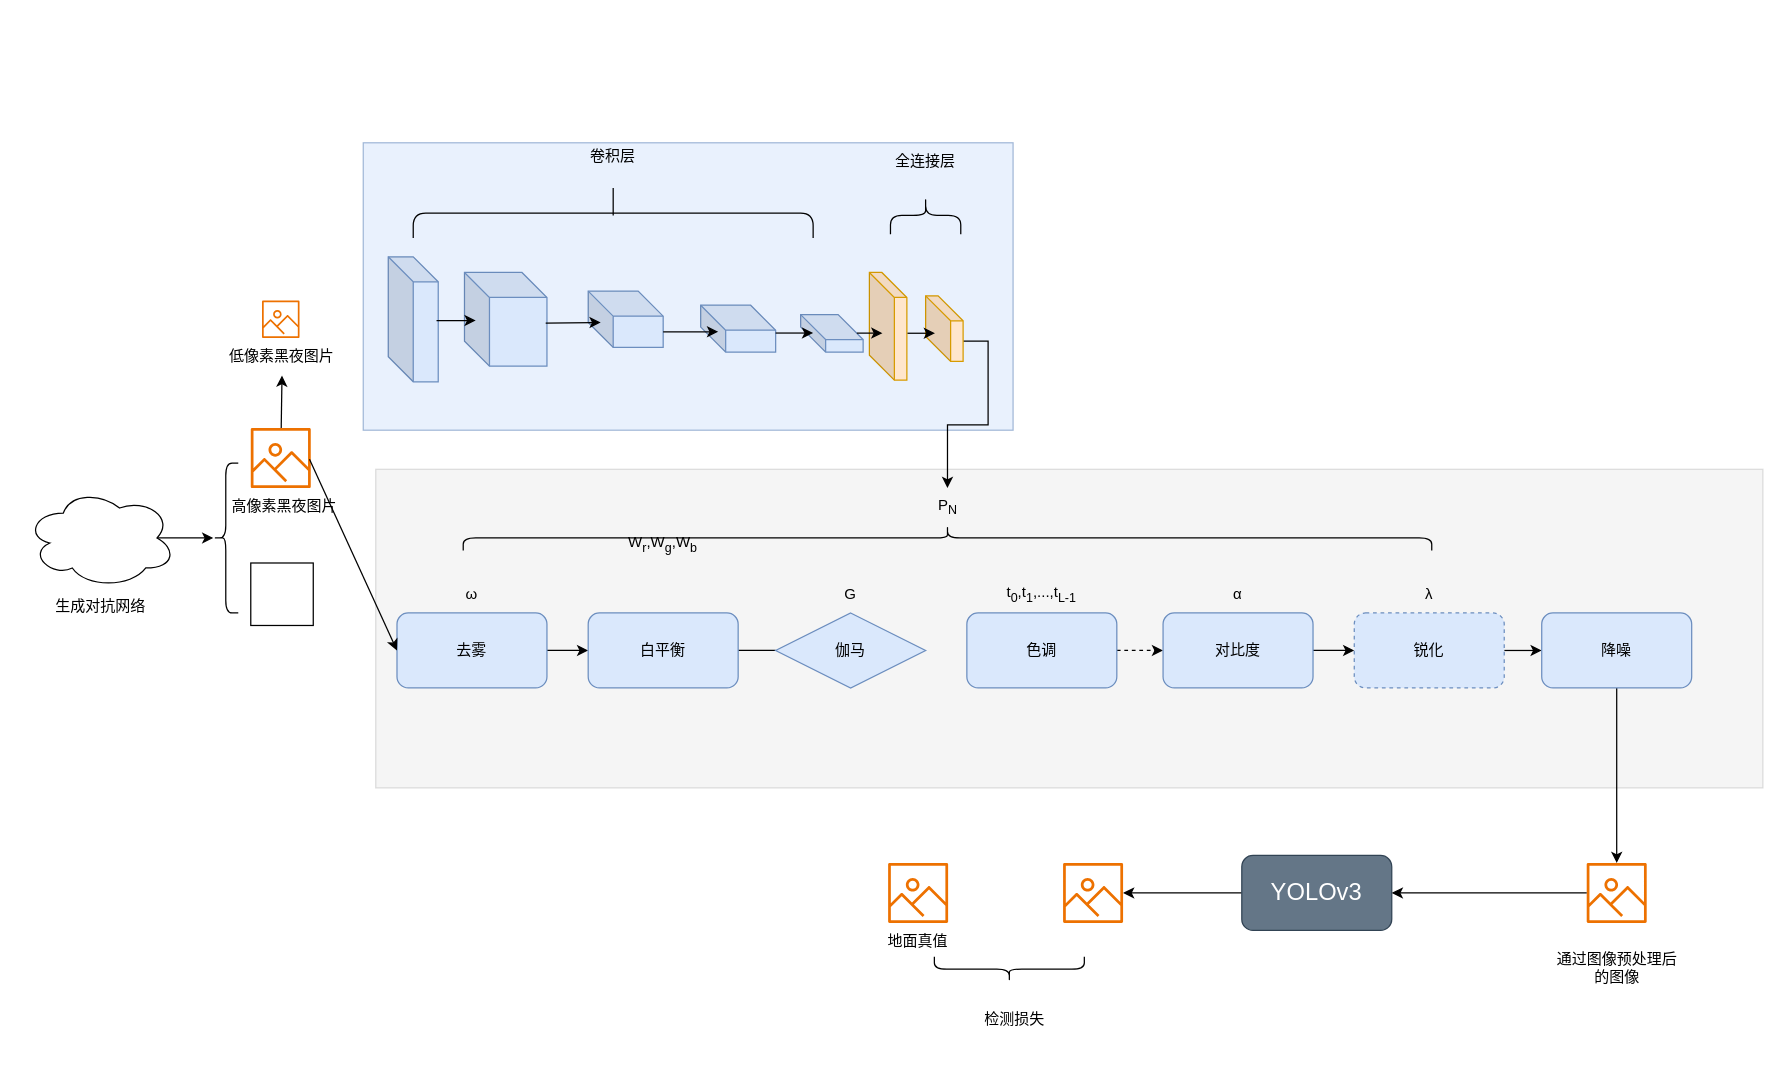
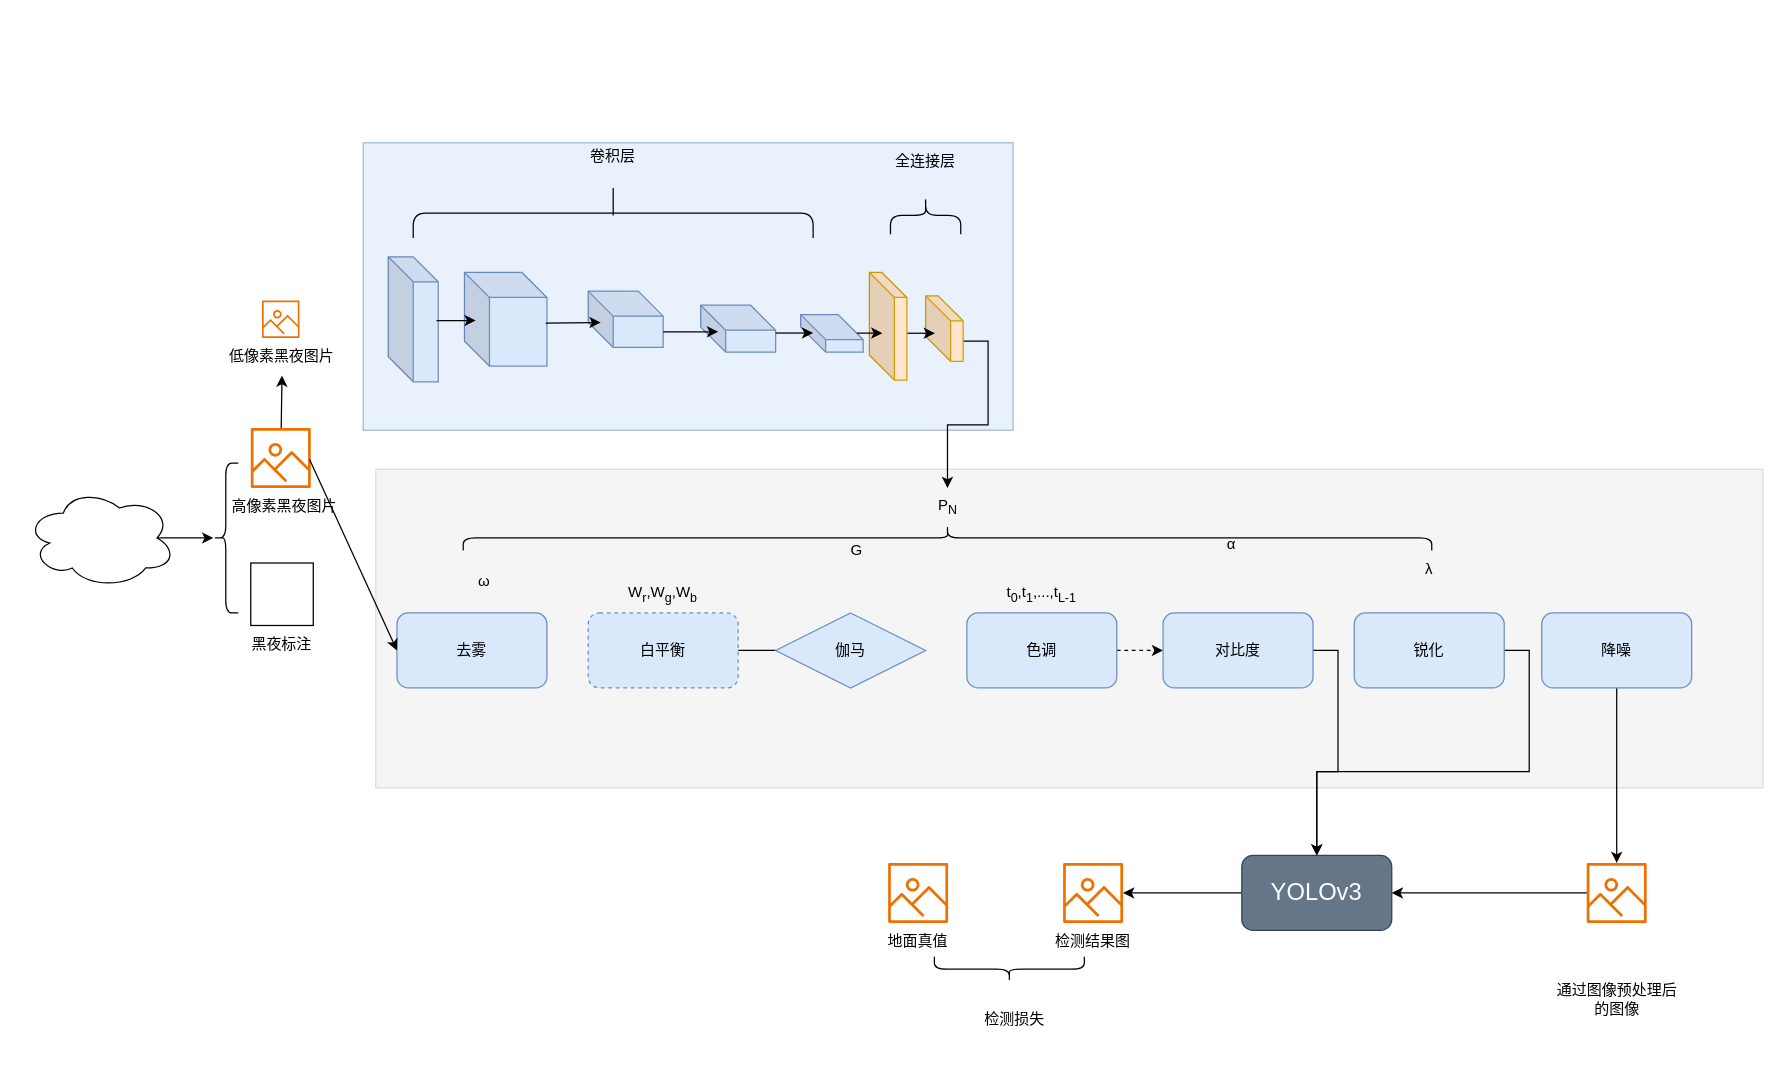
(663, 544) -> (663, 594)
(472, 594) -> (484, 582)
(851, 594) -> (857, 551)
(1238, 594) -> (1232, 544)
(1429, 594) -> (1429, 569)
(101, 607) -> none
none -> (282, 644)
(563, 651) -> none
(663, 651) -> (663, 651)
(1340, 651) -> (1338, 708)
(1429, 651) -> (1429, 651)
(1530, 651) -> (1496, 772)
none -> (1093, 942)
(1617, 968) -> (1617, 999)
